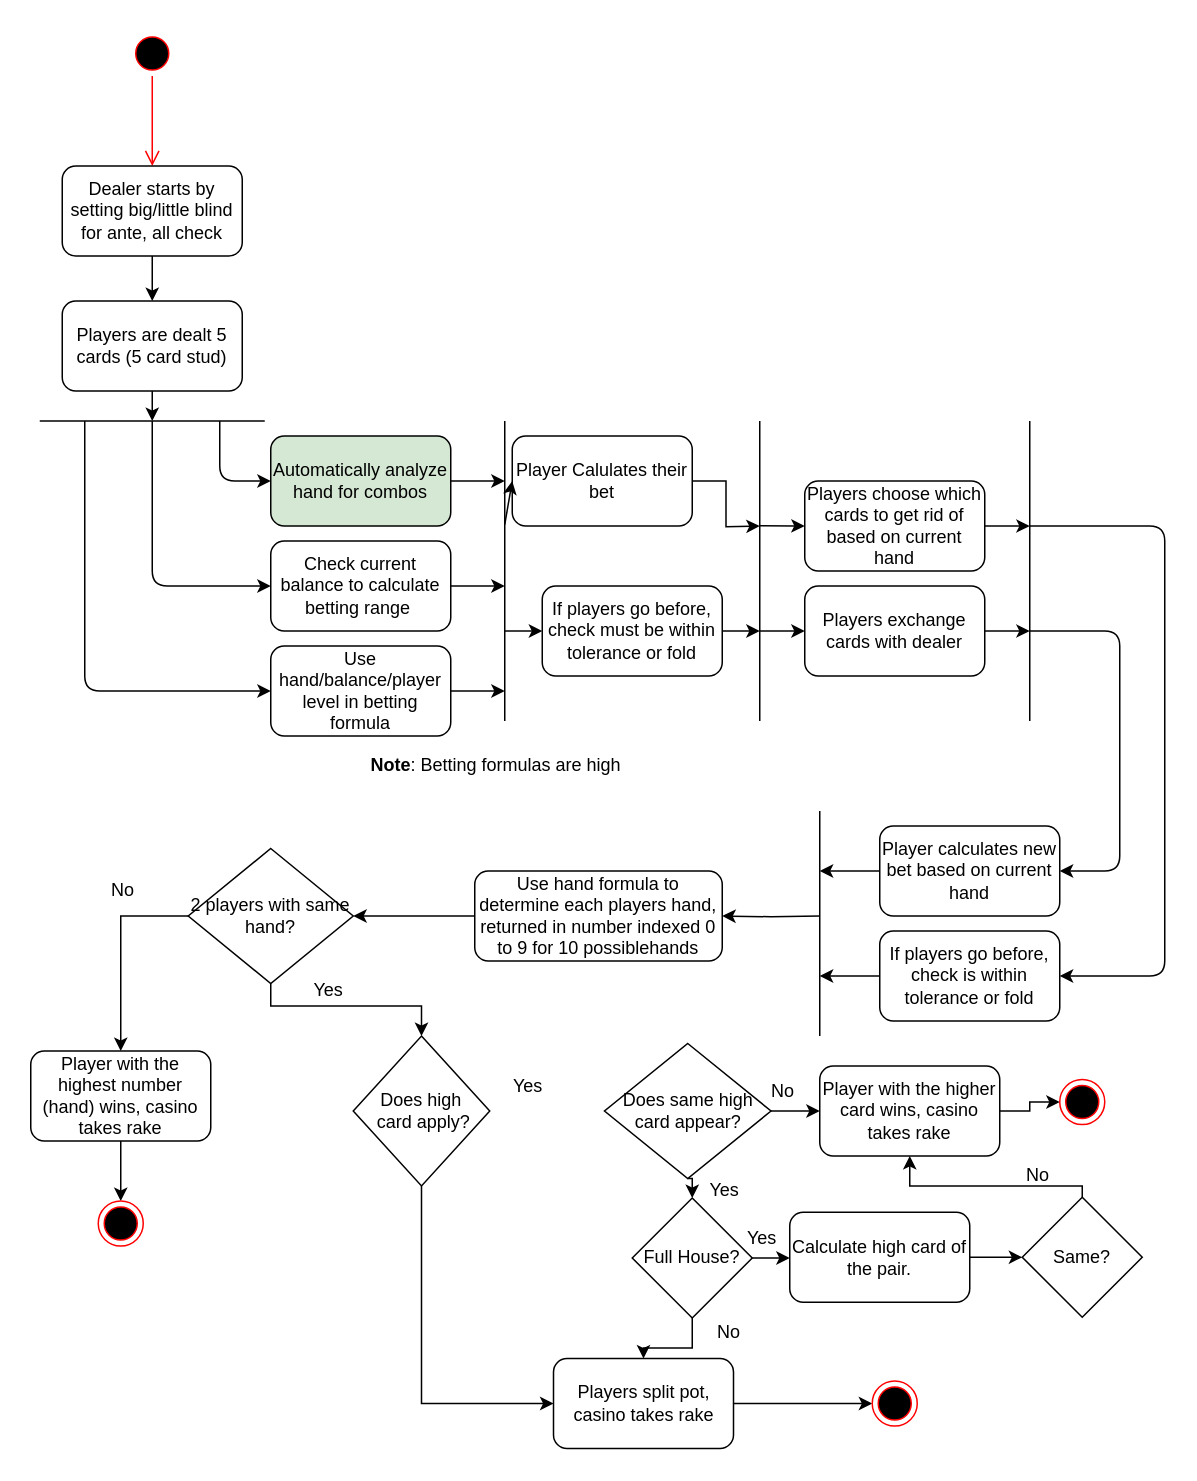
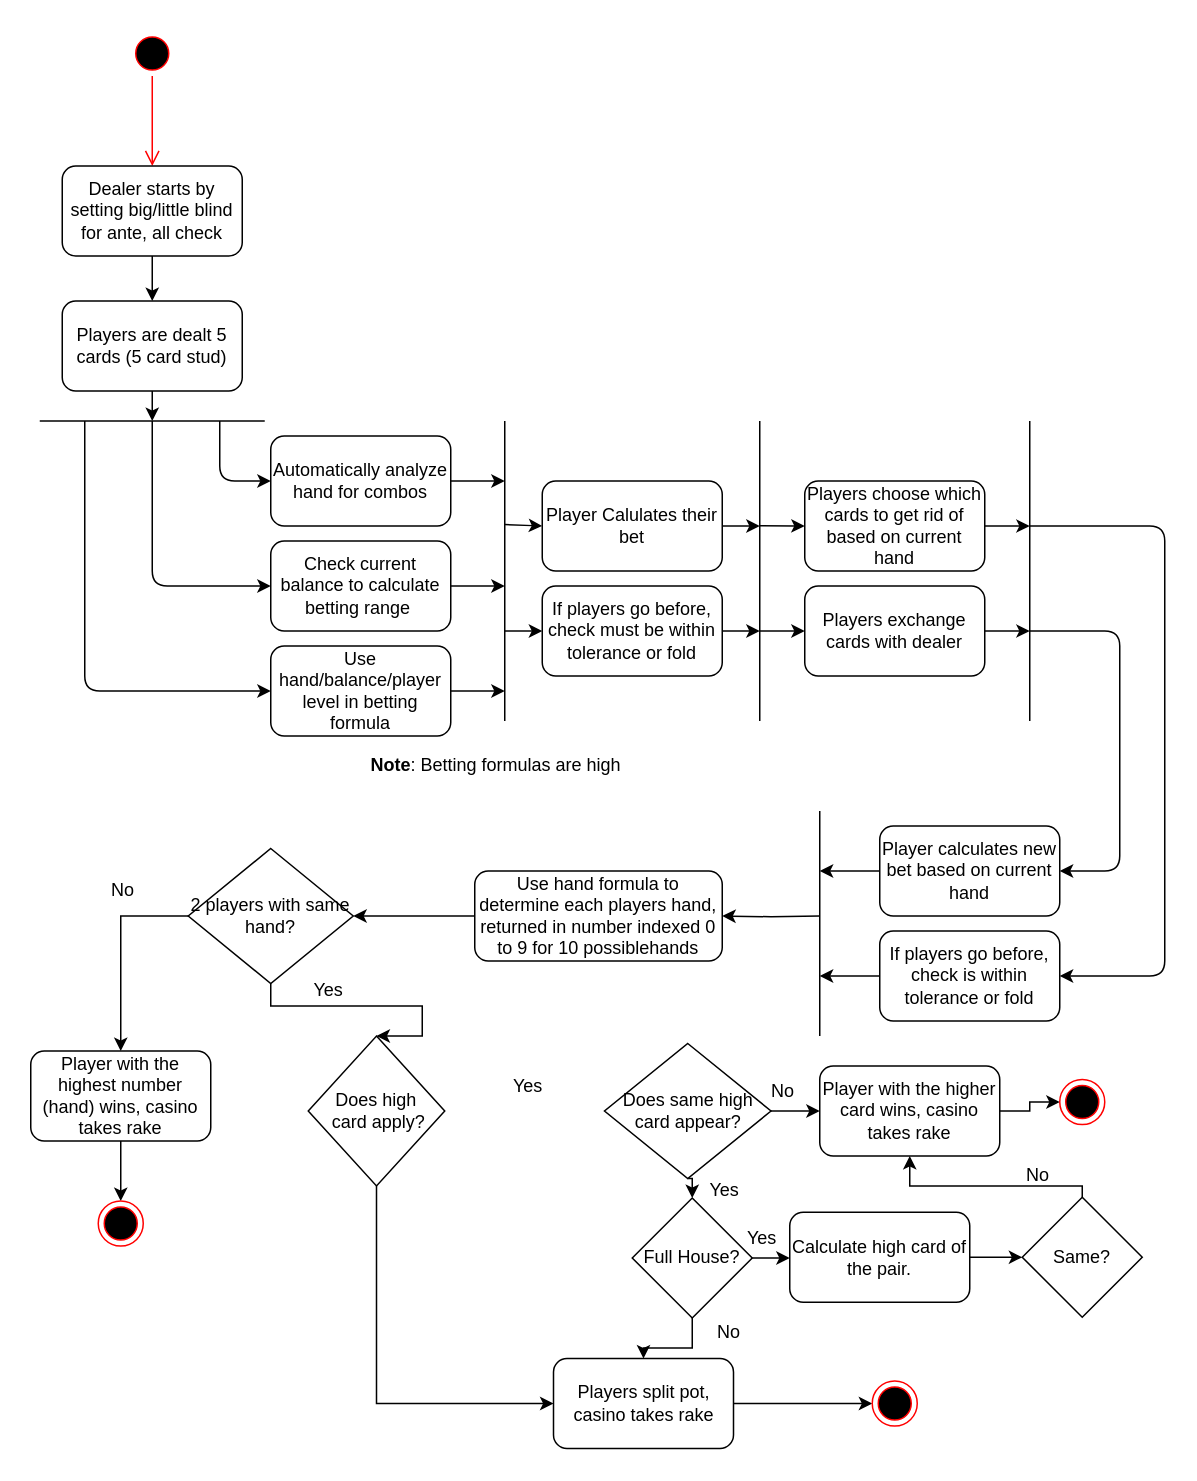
(361, 481) -> (361, 481)
(602, 481) -> (632, 526)
(422, 1111) -> (377, 1111)
